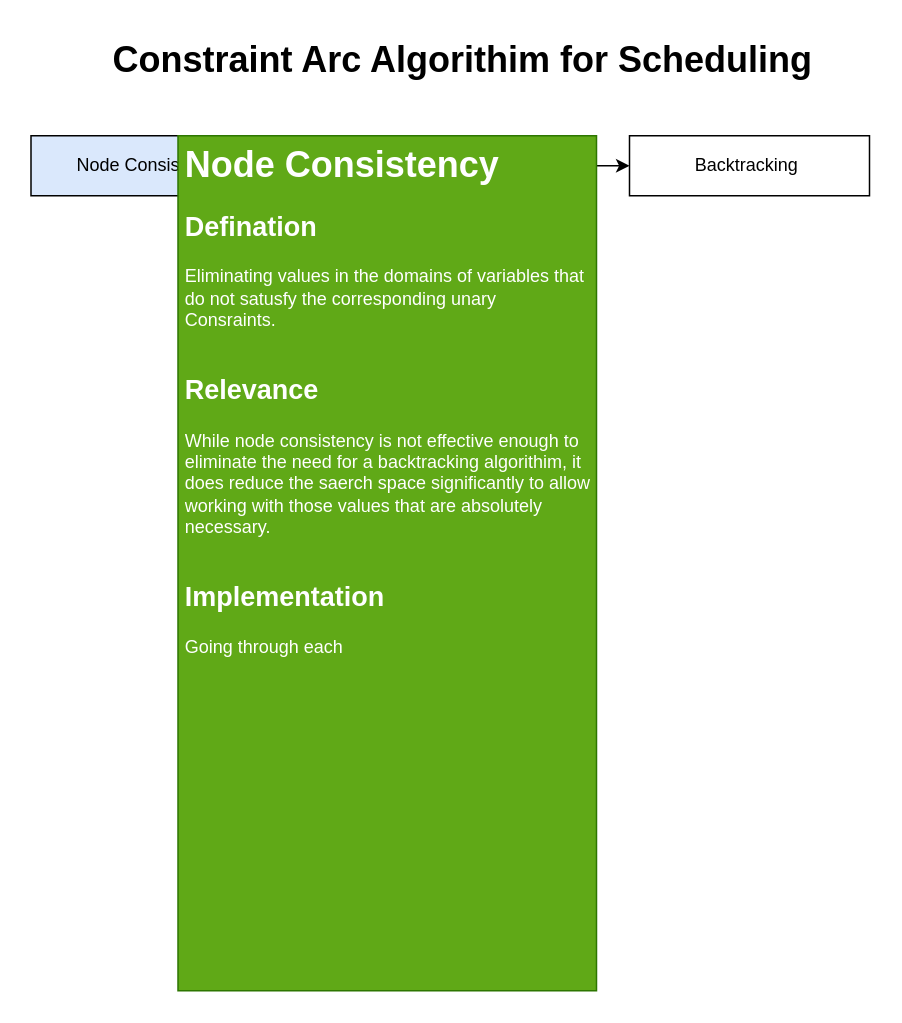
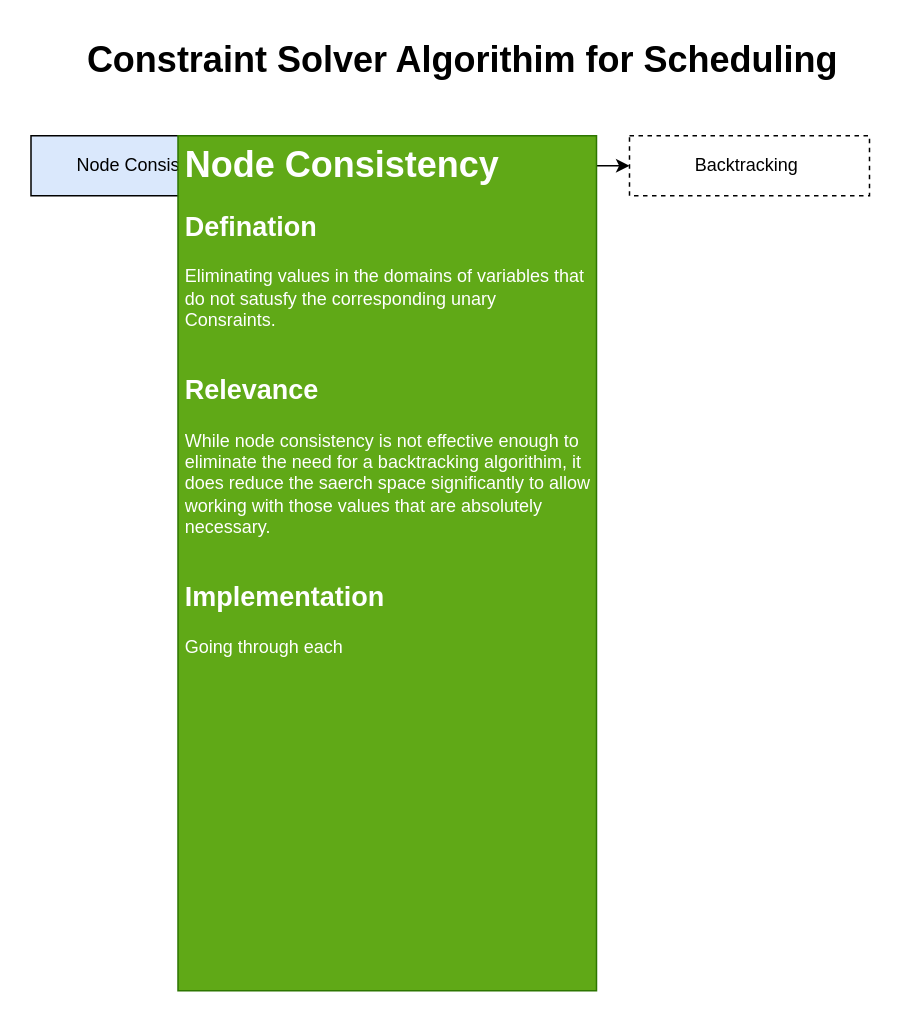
(463, 61) -> (463, 61)
(749, 166) -> (749, 166)
